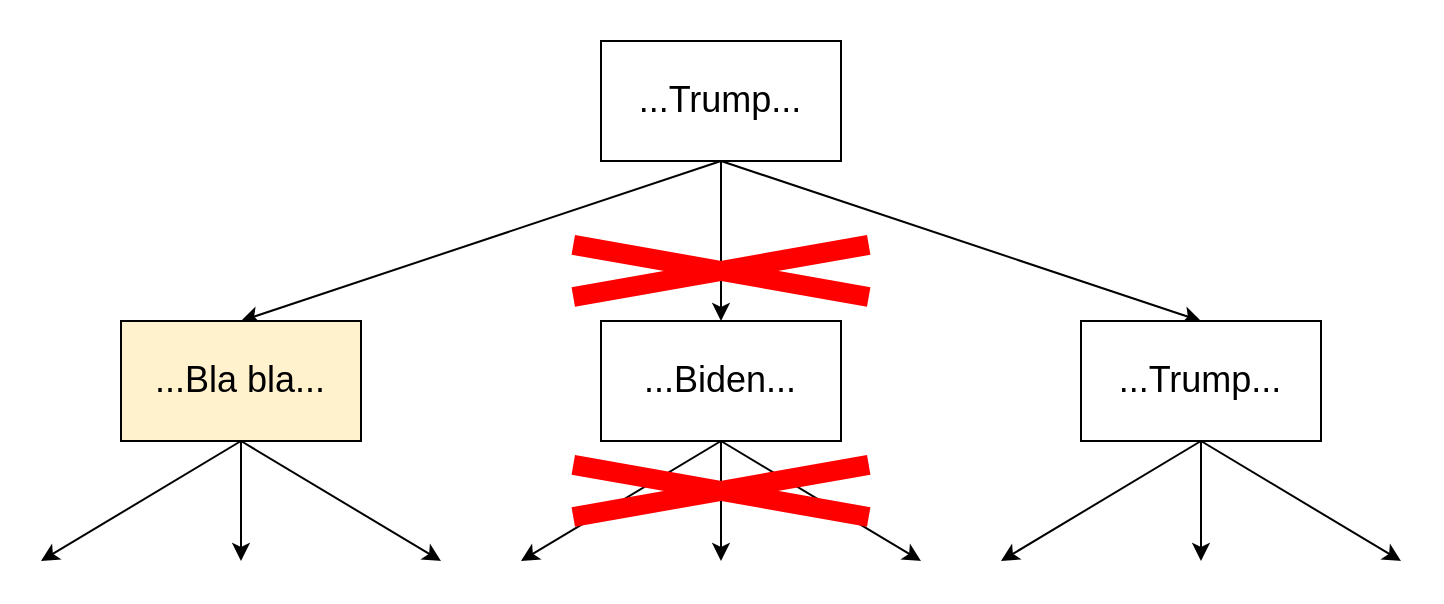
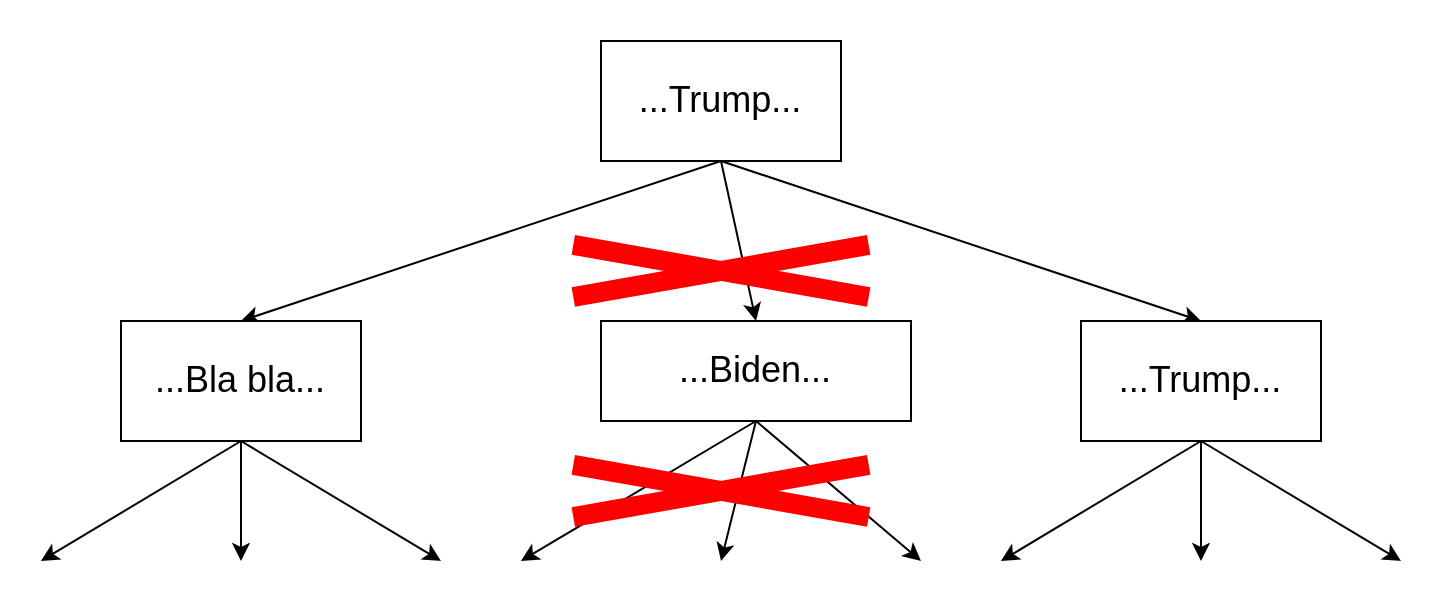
(241, 381) -> (241, 381)
(721, 381) -> (756, 371)
